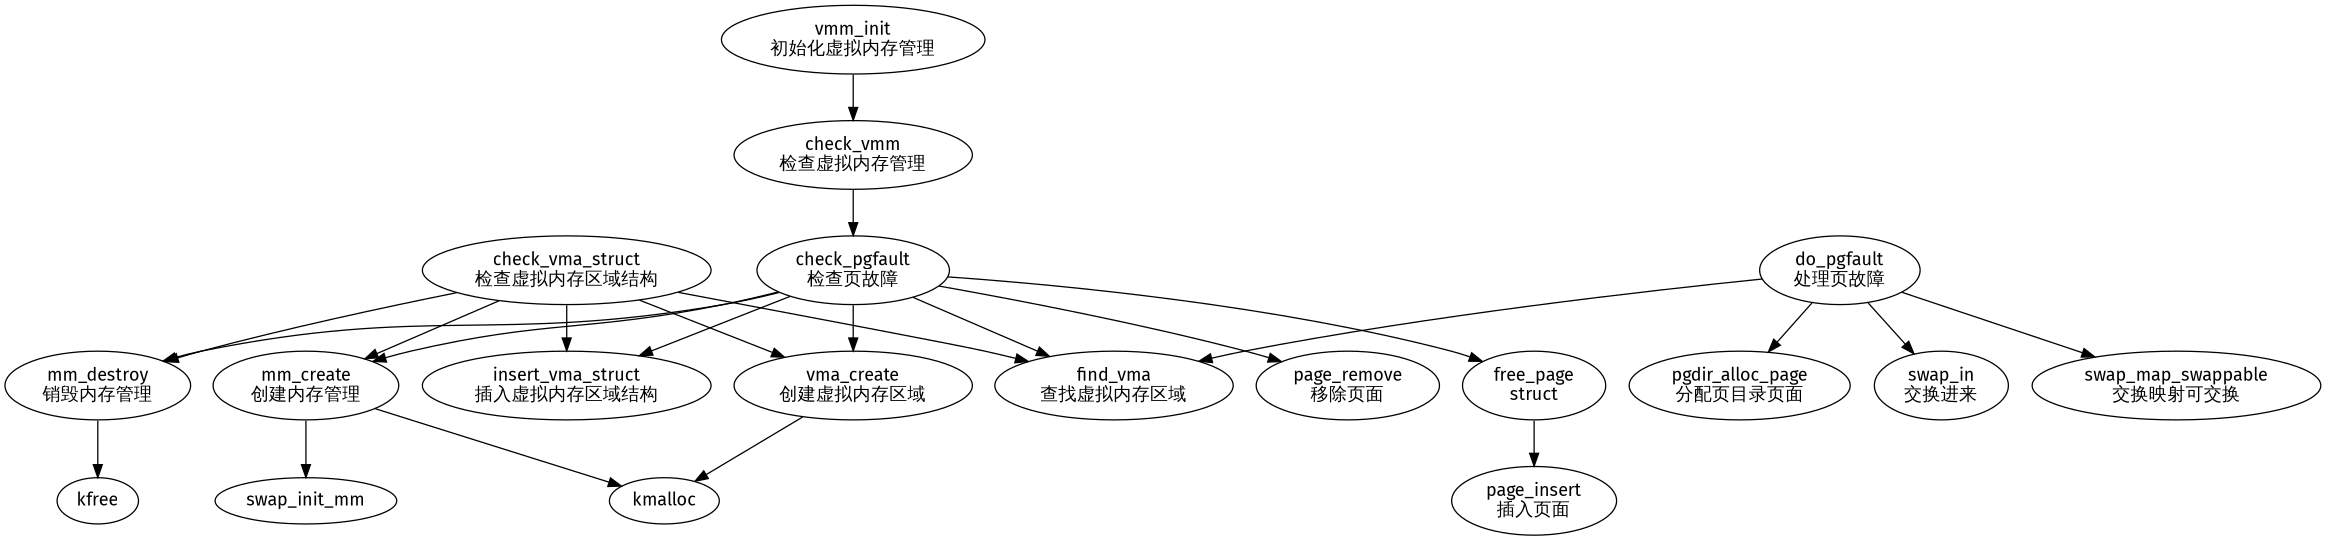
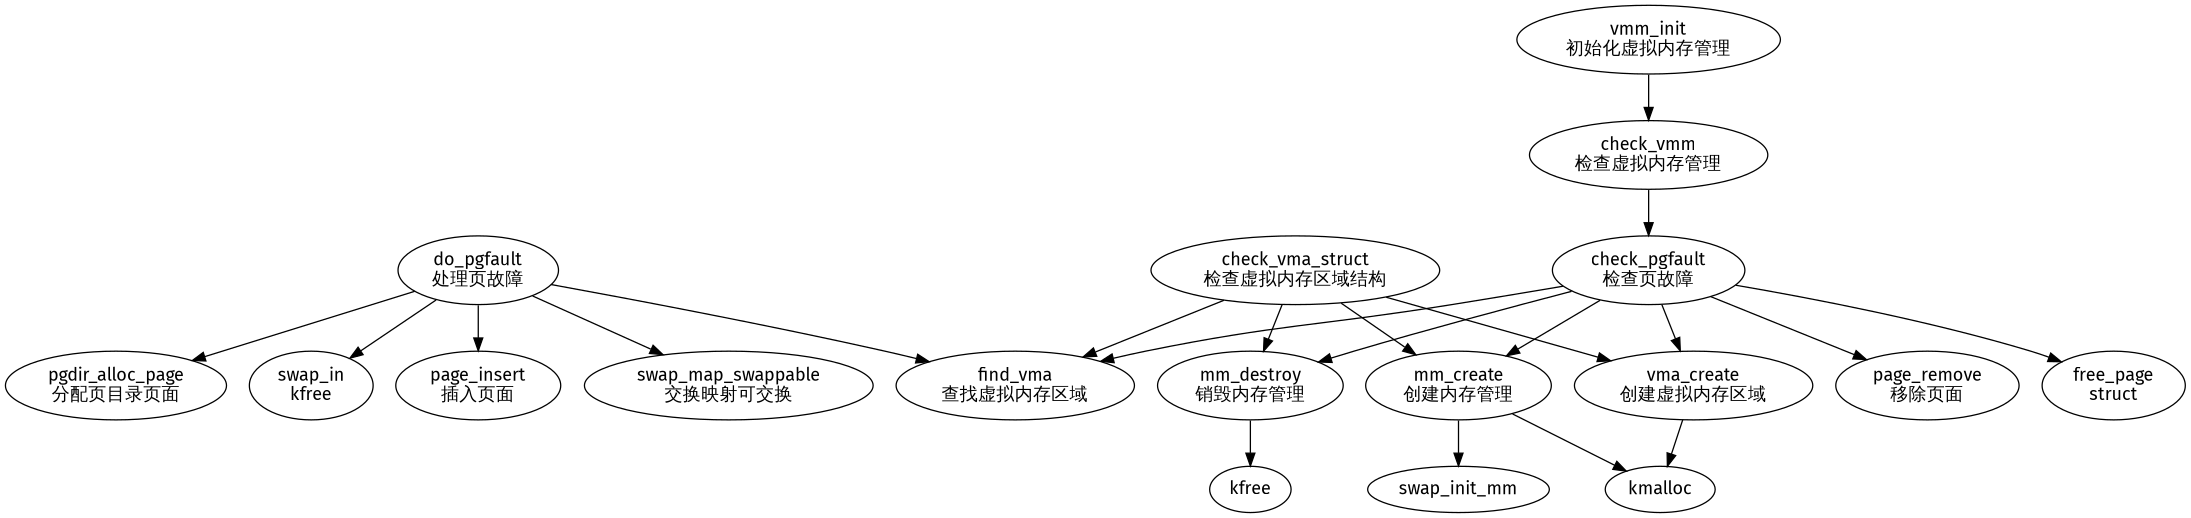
(567, 386) -> none
(1941, 386) -> (311, 386)
(1534, 437) -> (478, 322)
